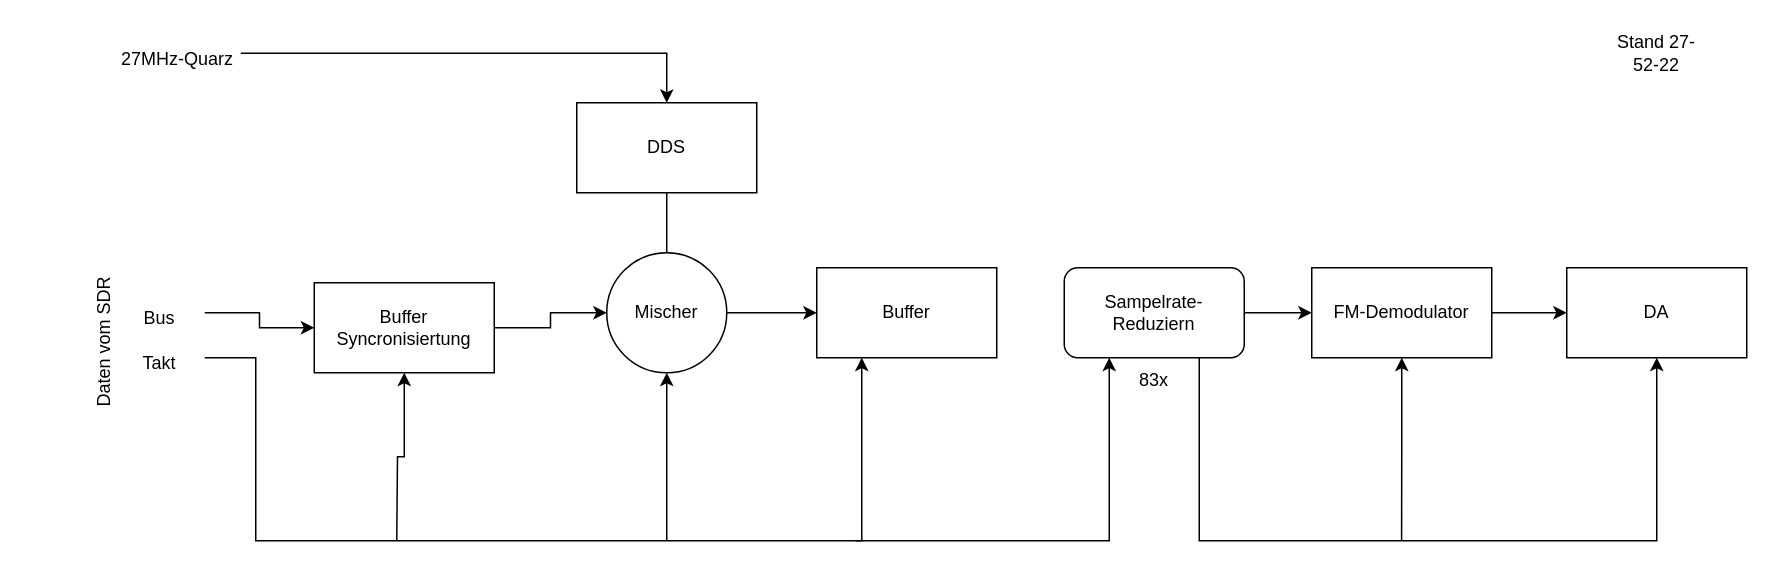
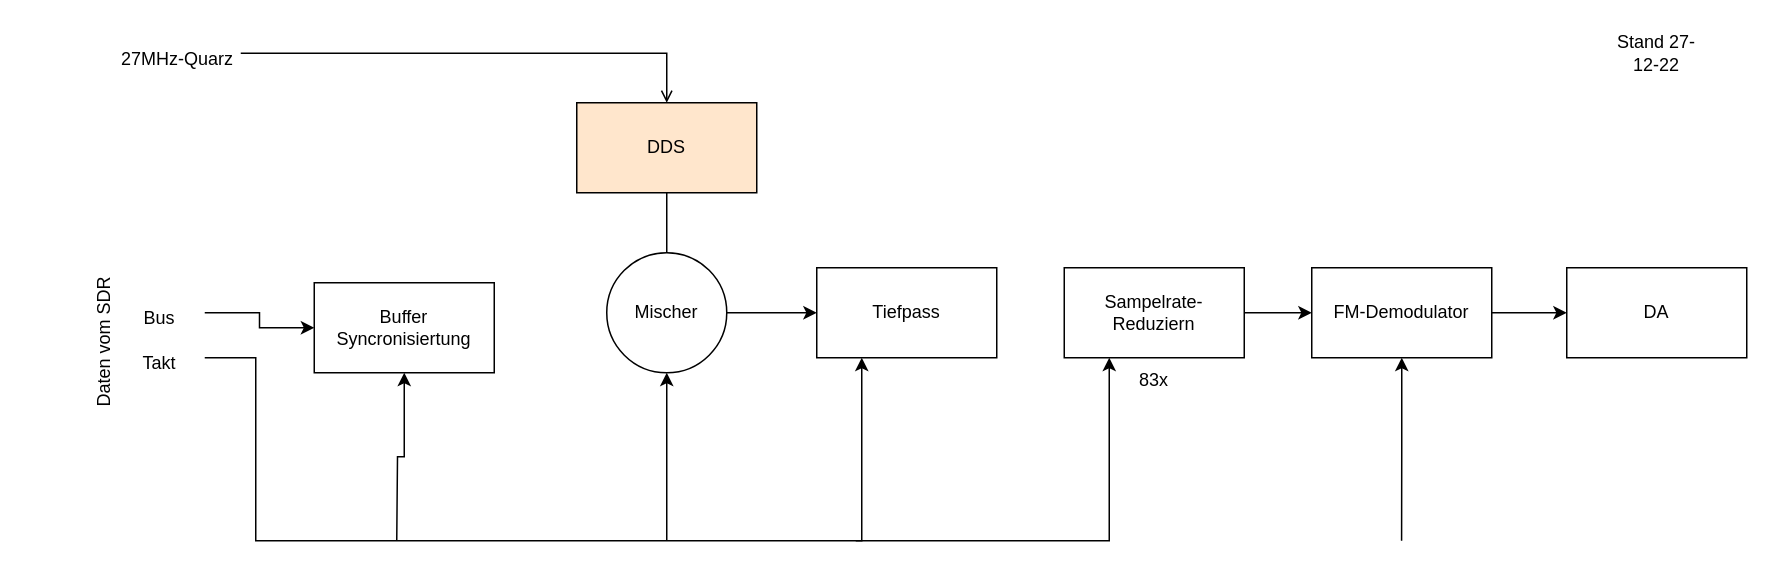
(1657, 53) -> (1657, 53)
(667, 91) -> (667, 93)
(667, 148) -> (667, 148)
(907, 313) -> (907, 313)
(1154, 313) -> (1154, 313)
(551, 326) -> none
(1422, 541) -> none
